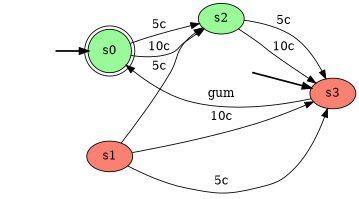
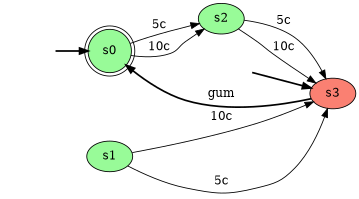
(157, 94) -> none
(218, 106) -> (218, 106)
(110, 156) -> (110, 156)
